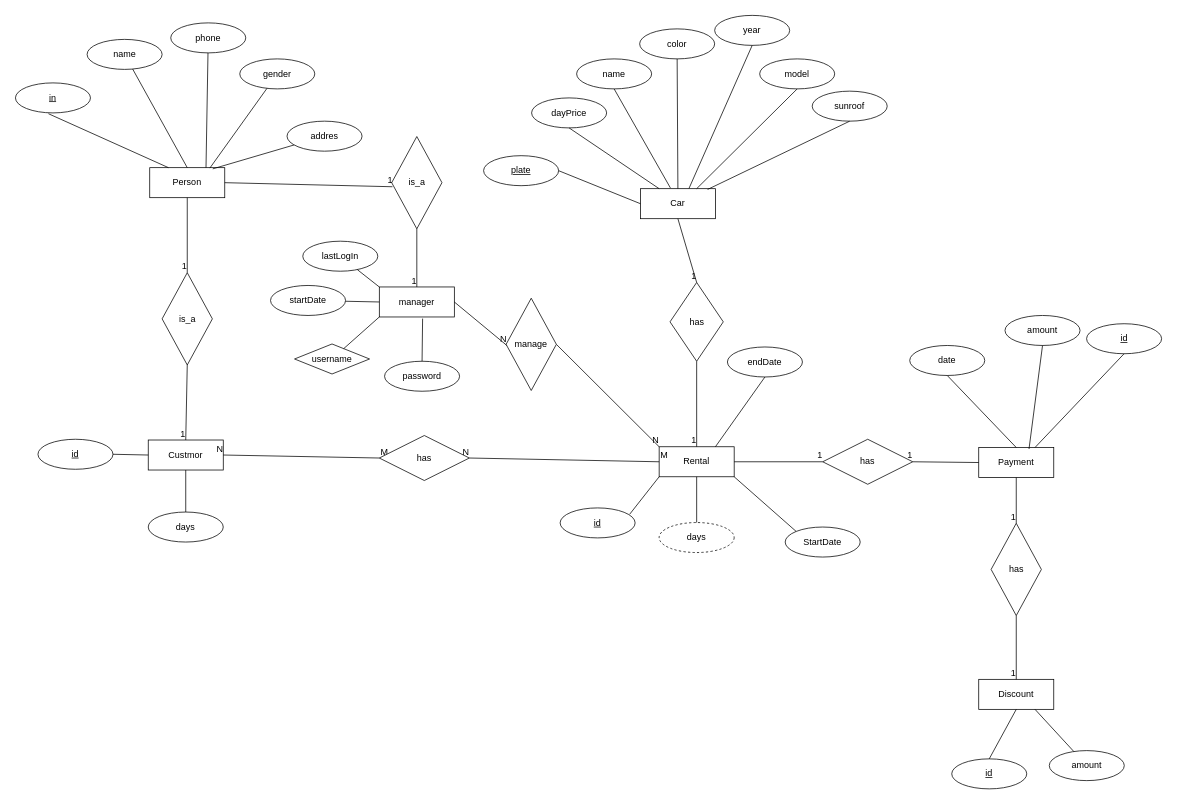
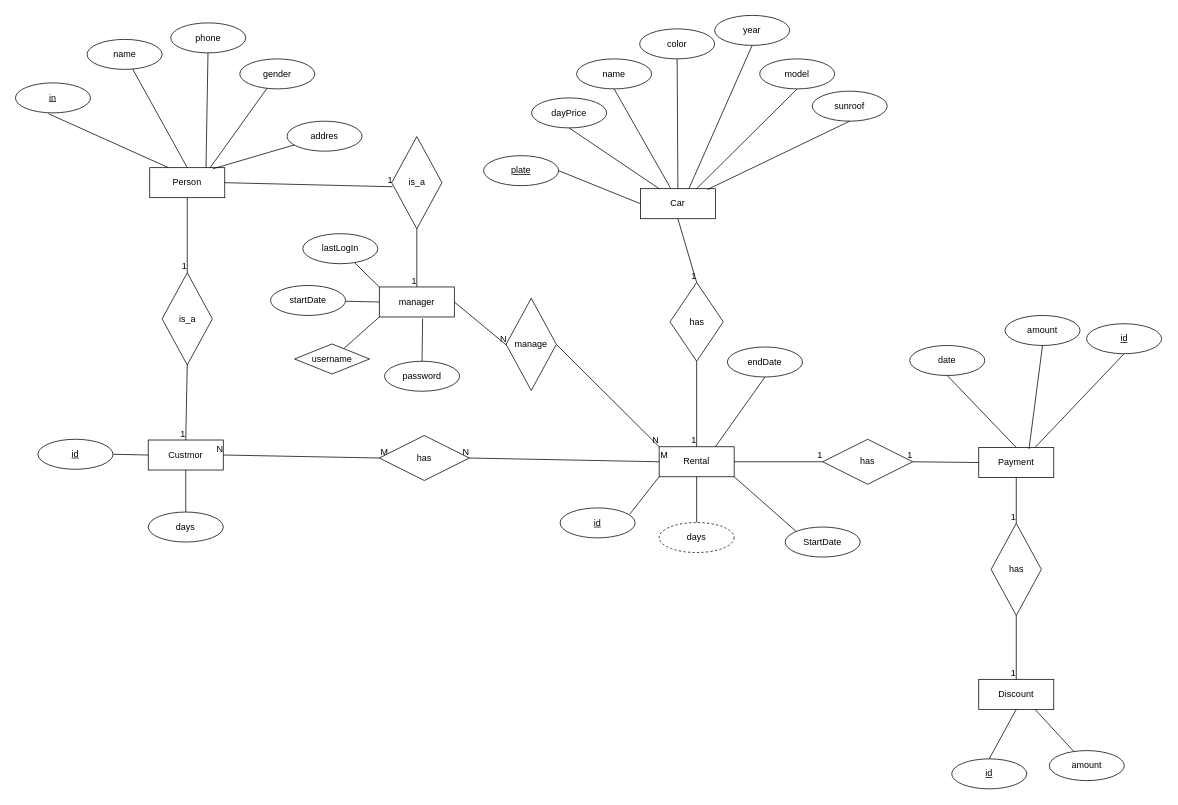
(340, 256) -> (340, 249)
